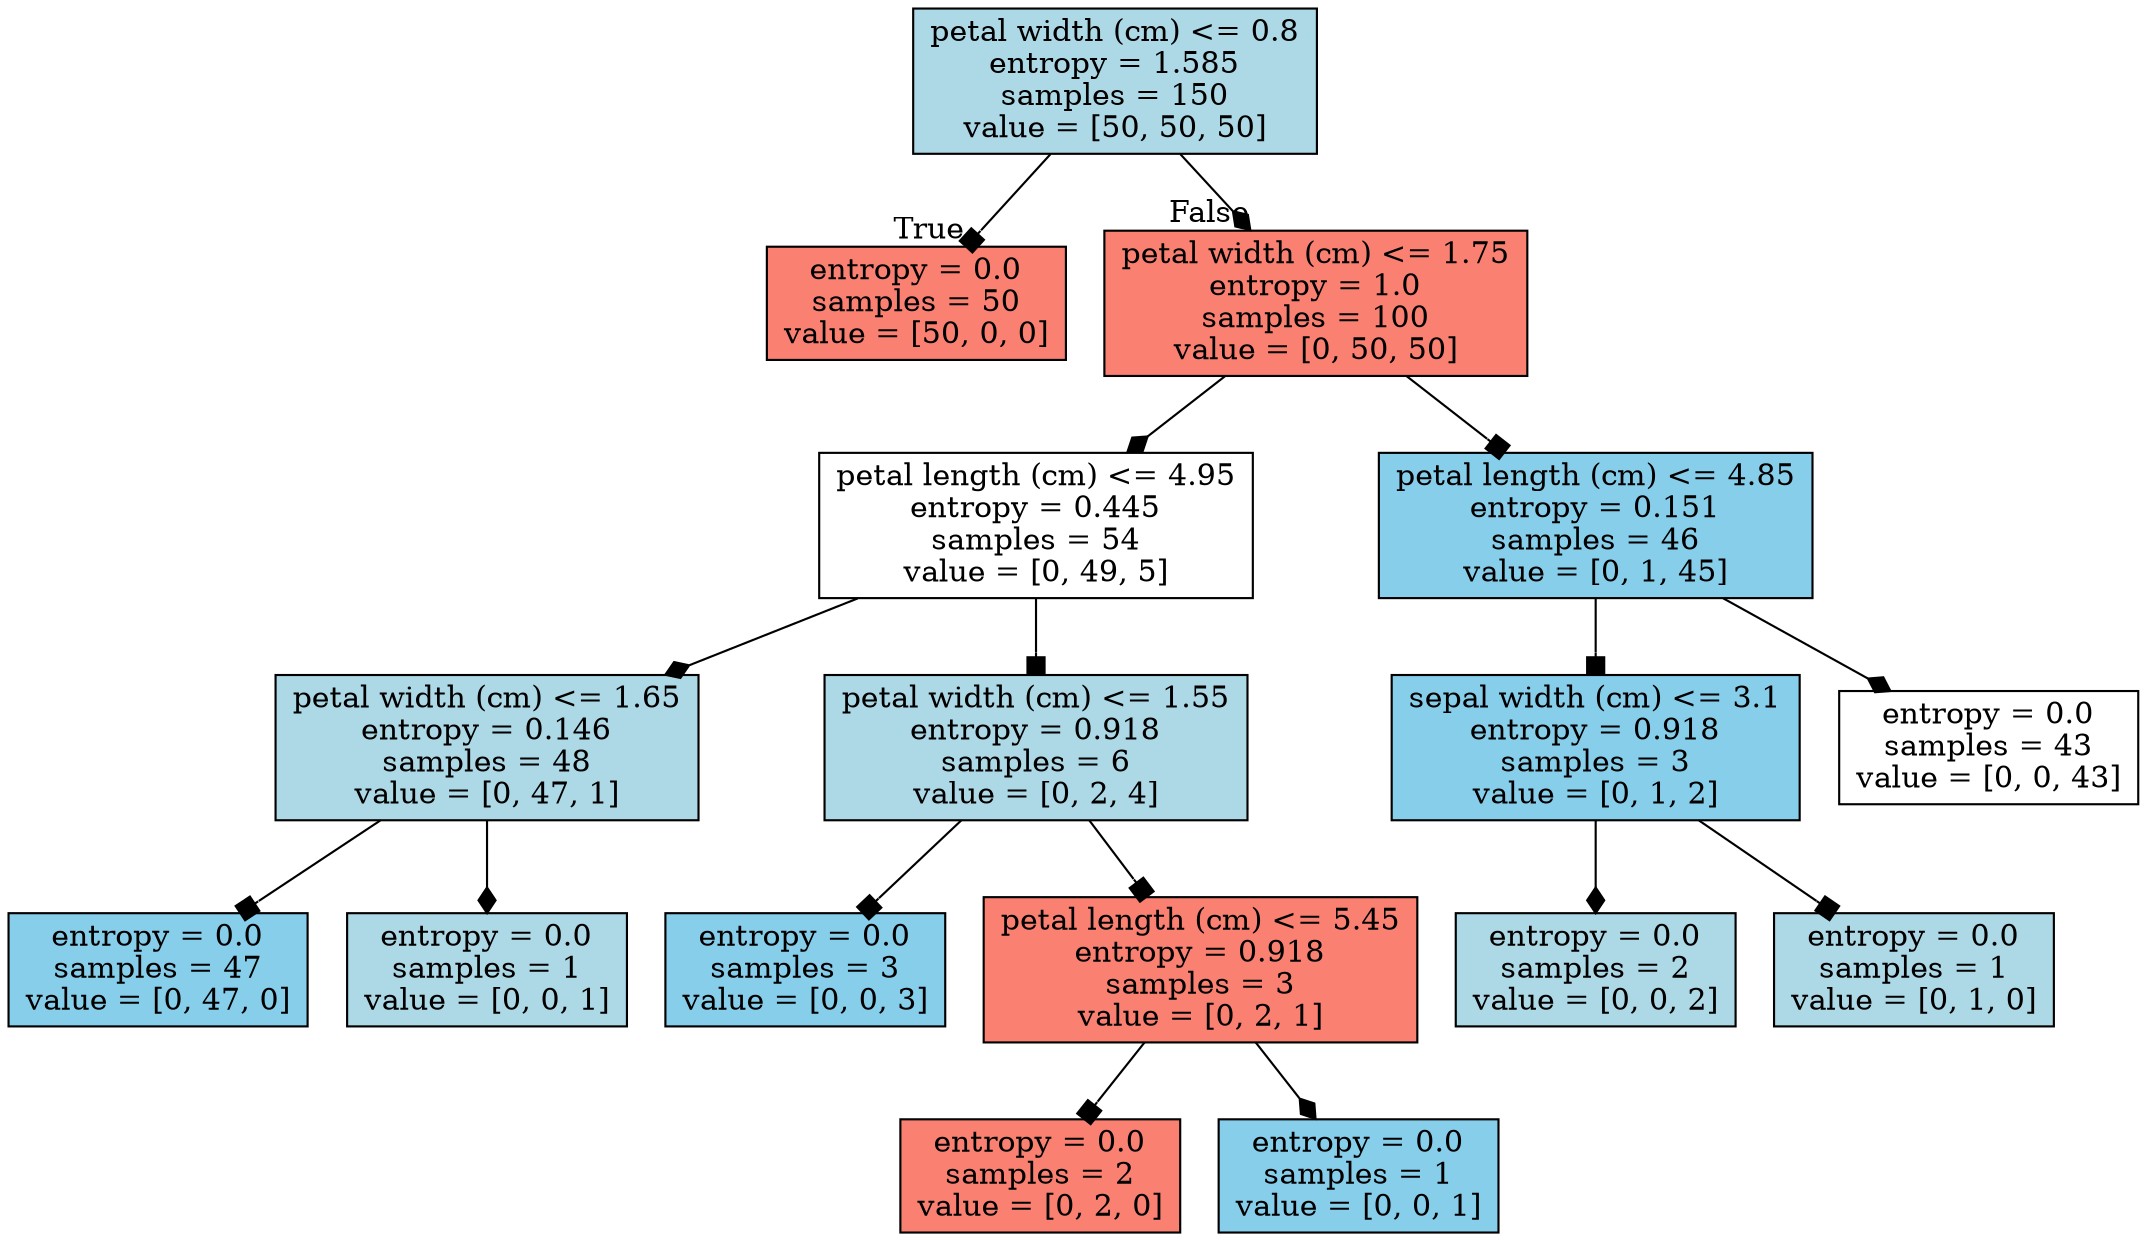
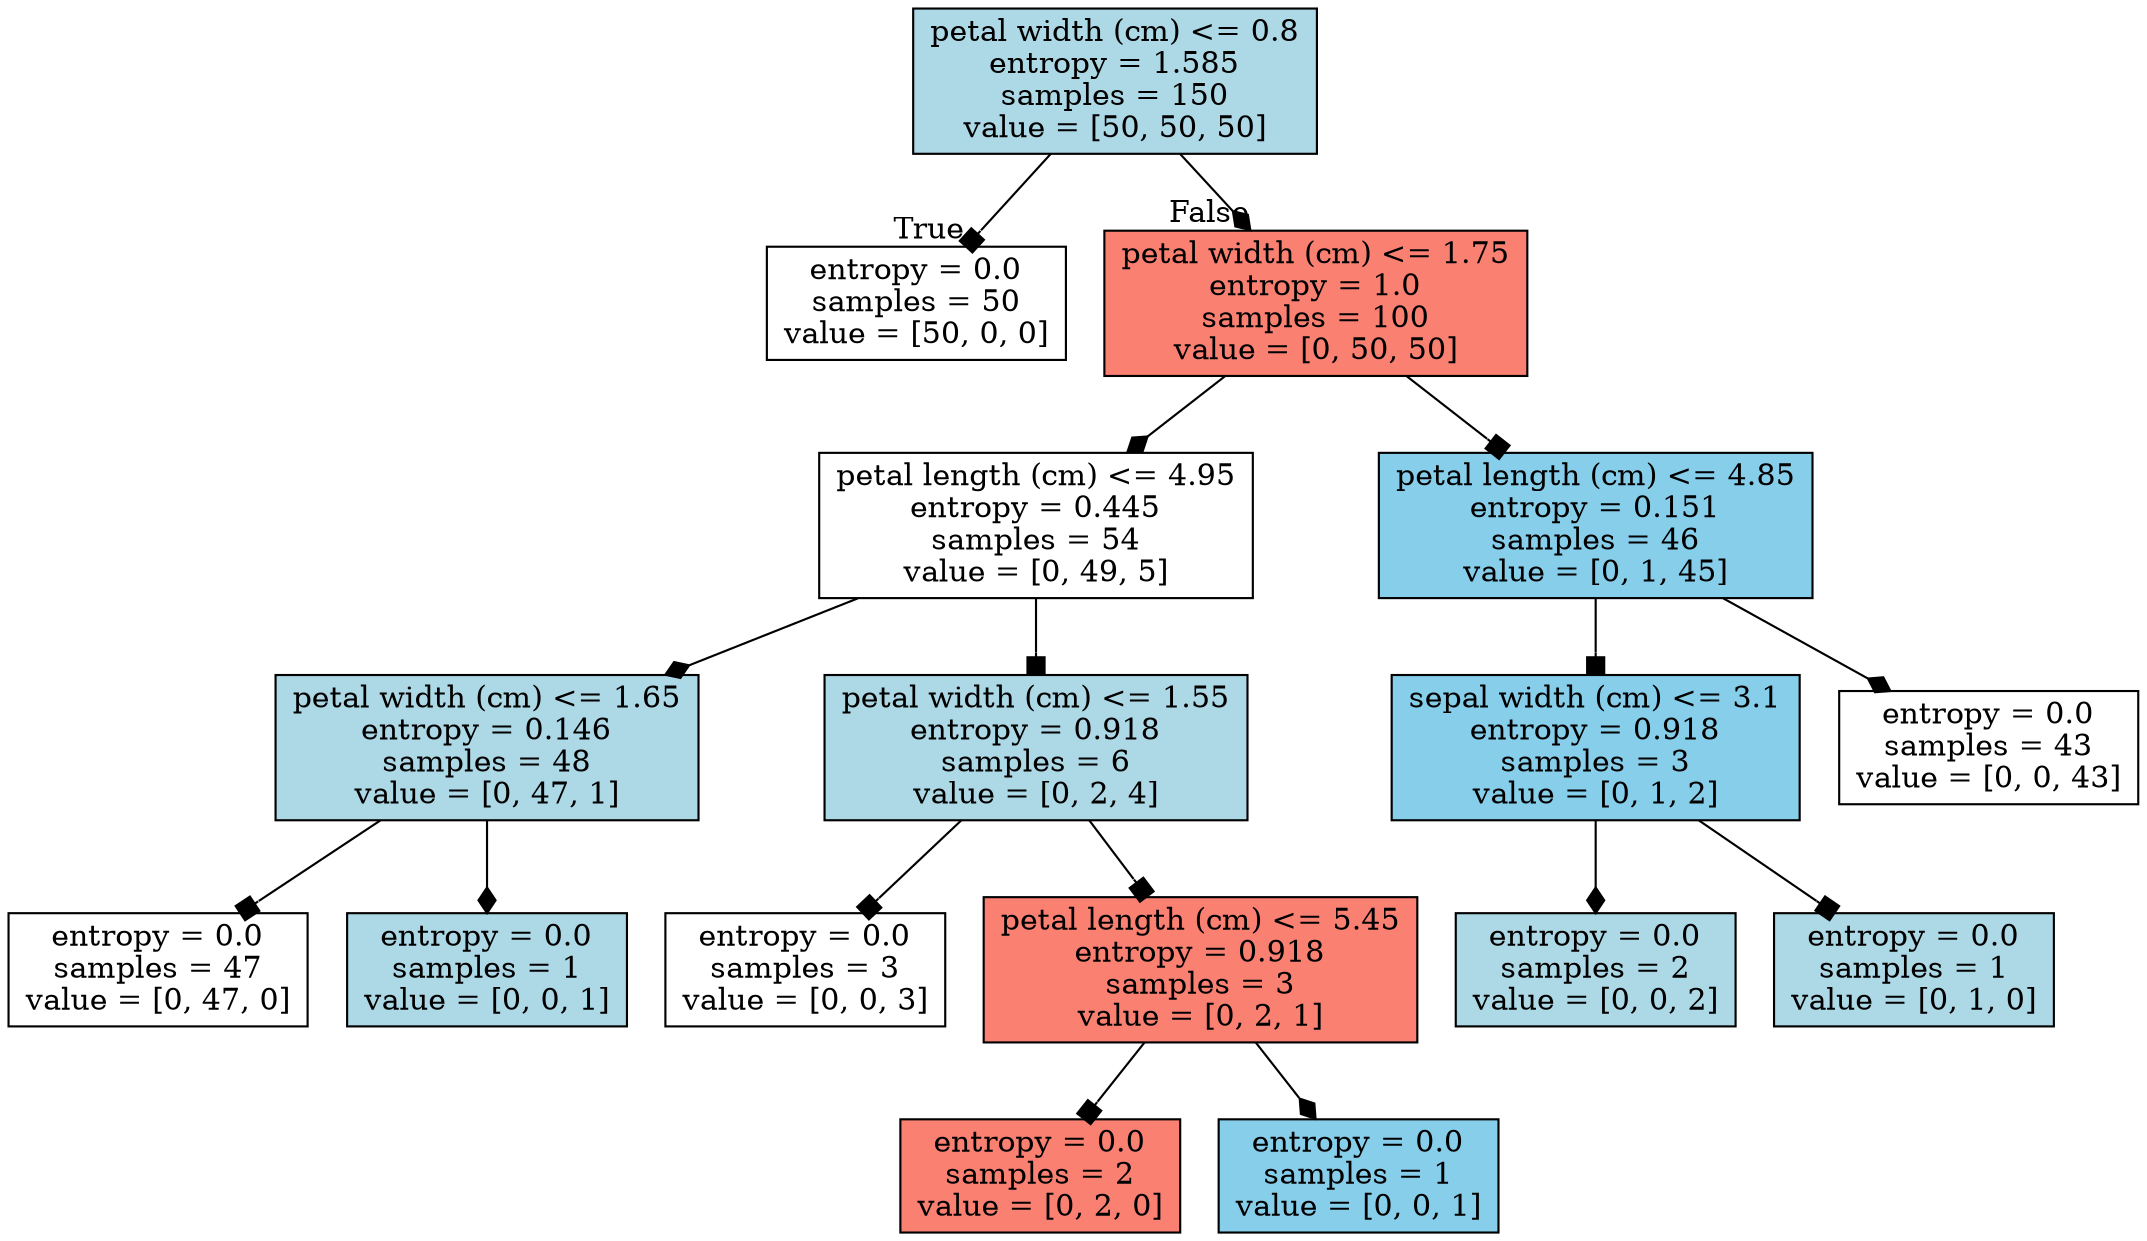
(916, 303) -> (916, 303)
(158, 970) -> (158, 970)
(805, 970) -> (805, 970)
